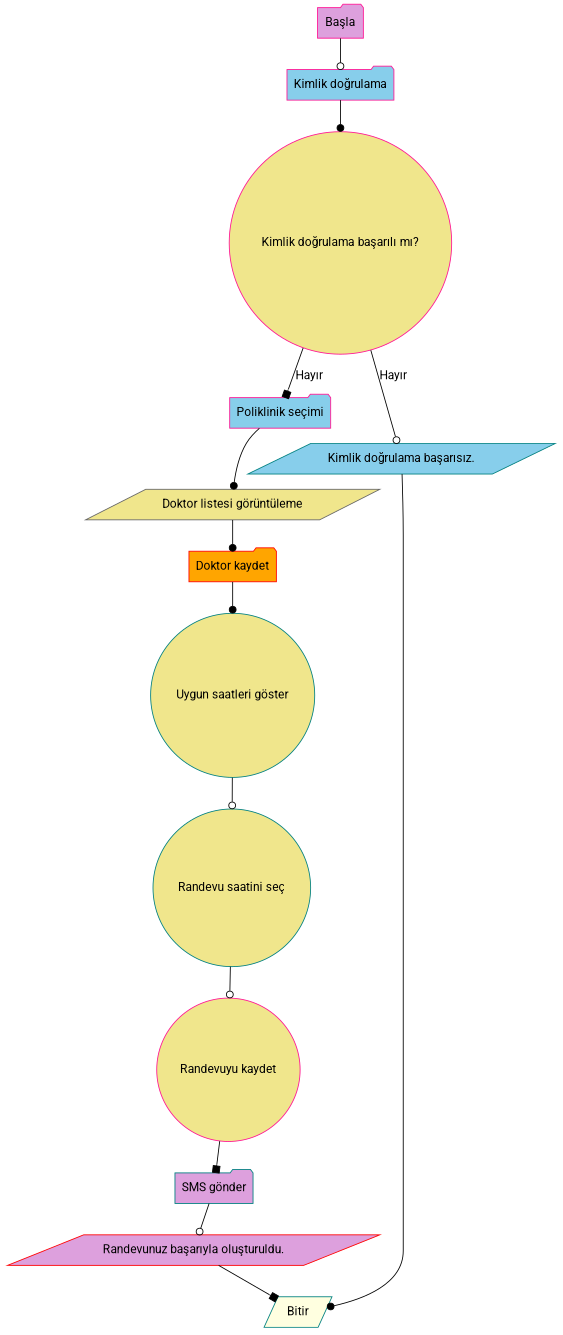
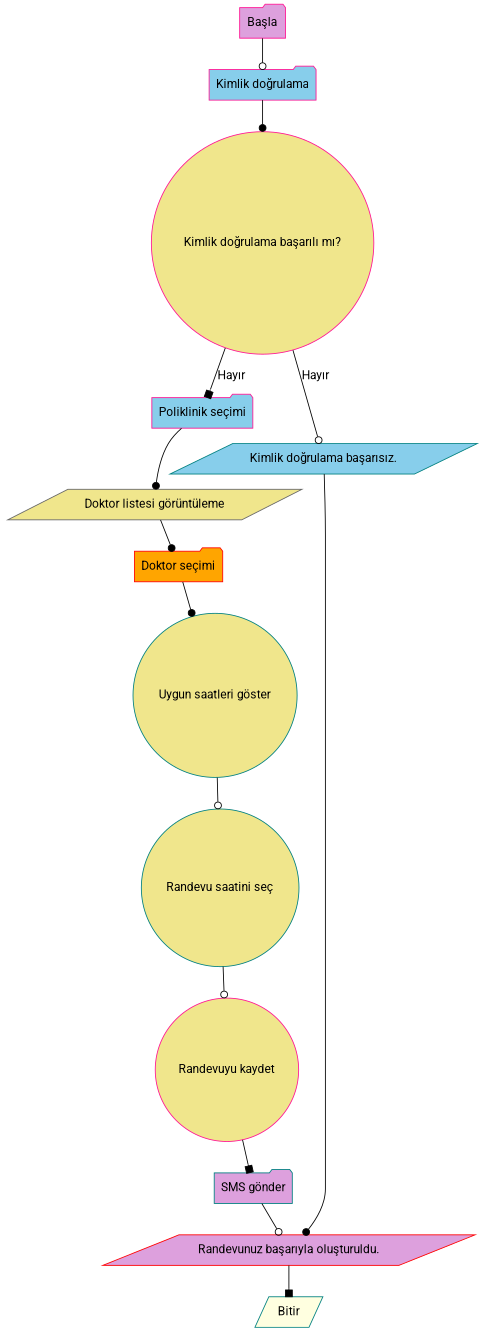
(233, 566) -> (179, 566)
(403, 910) -> (325, 854)
